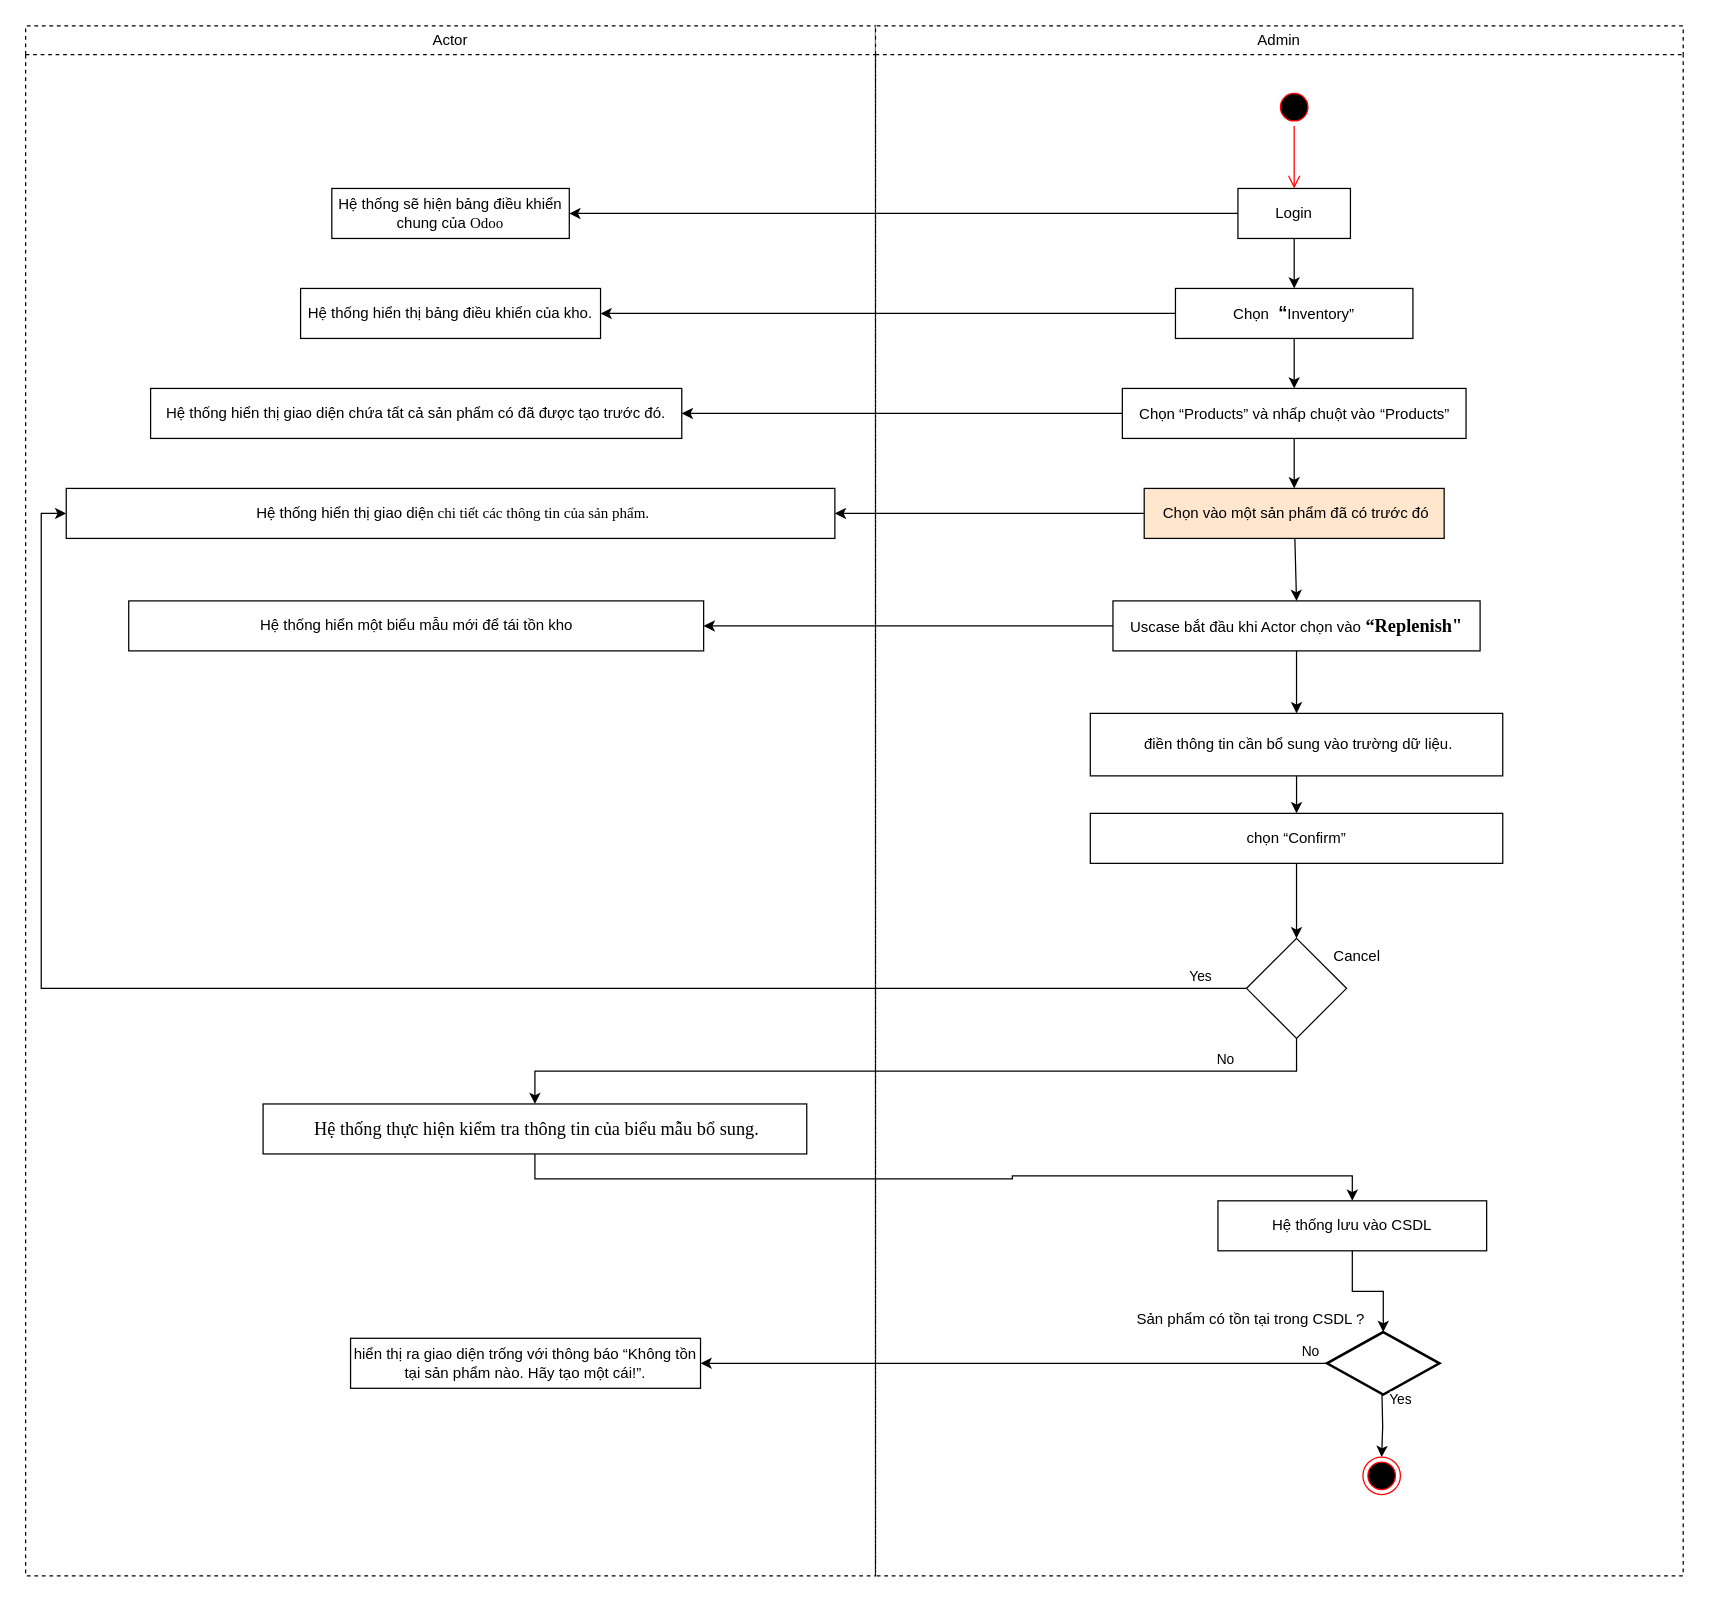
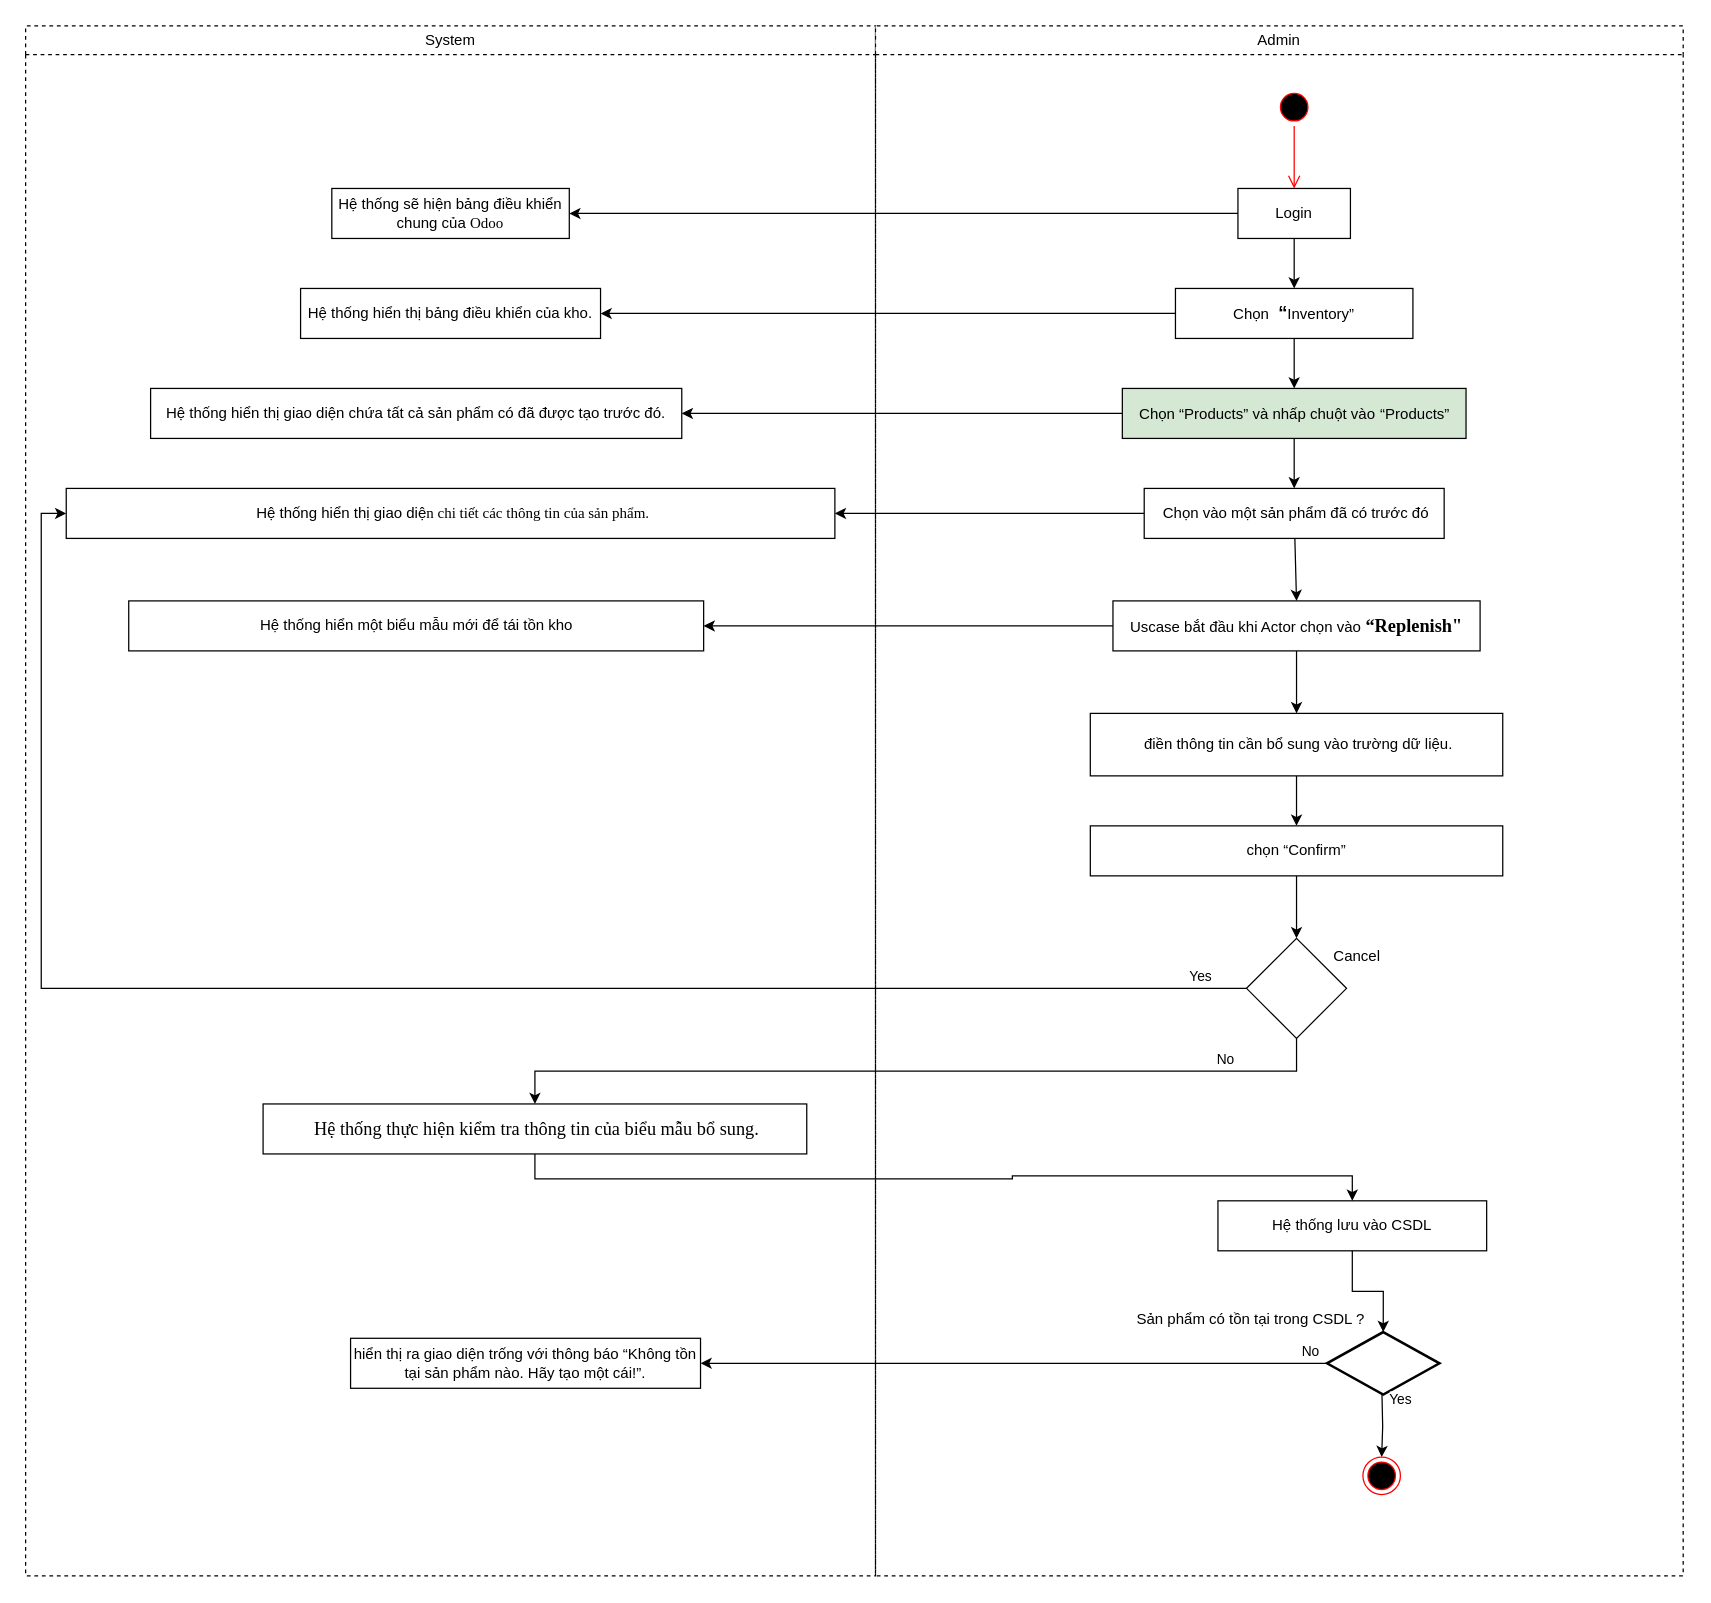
(451, 41) -> (451, 41)
(1294, 413) -> (1294, 413)
(1294, 513) -> (1294, 513)
(1297, 838) -> (1297, 851)
